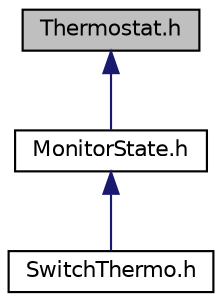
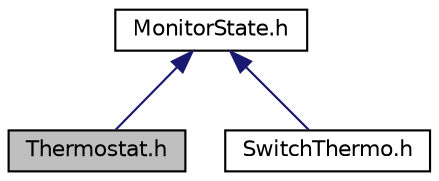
(111, 102) -> (146, 99)
